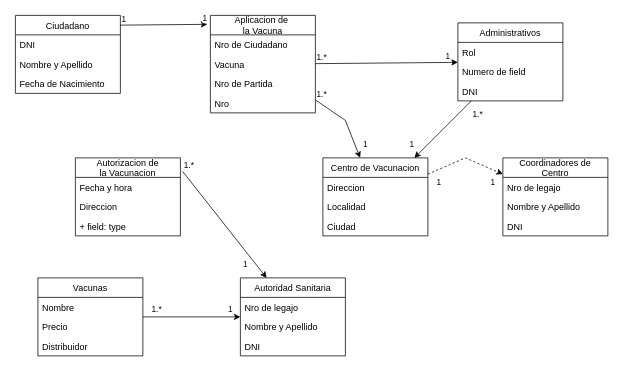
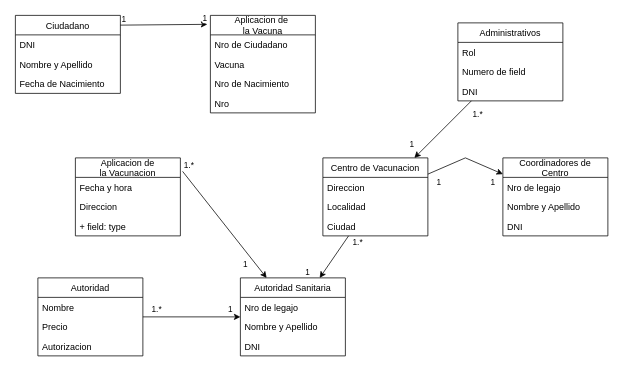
(342, 63) -> none
(246, 84) -> (253, 84)
(345, 120) -> none
(464, 159) -> (464, 159)
(128, 163) -> (128, 163)
none -> (335, 255)
(90, 288) -> (90, 288)
(69, 347) -> (70, 347)
